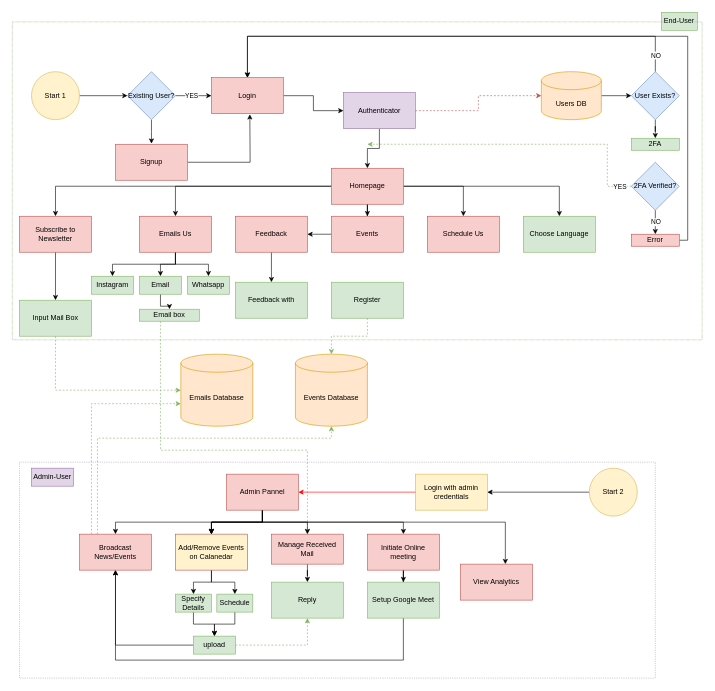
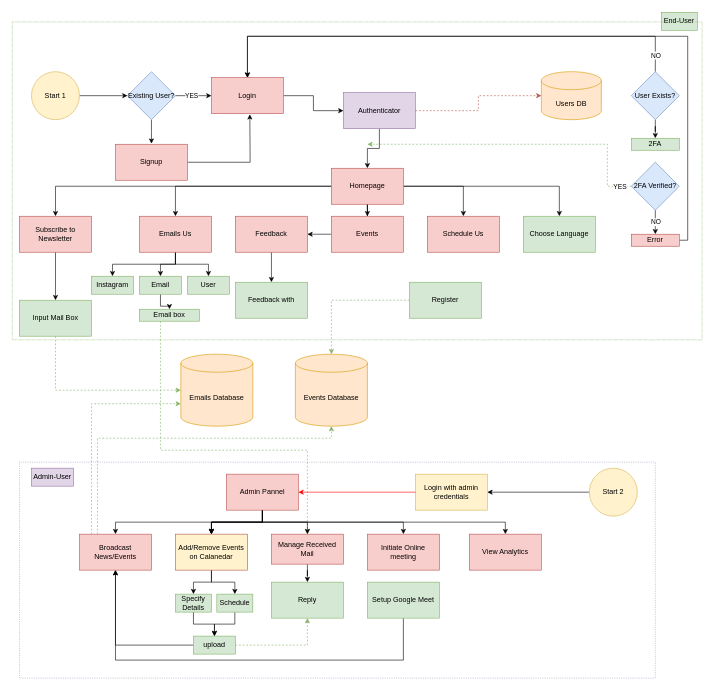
(626, 96) -> none
(209, 285) -> (209, 285)
(368, 300) -> (446, 300)
(404, 578) -> none
(497, 582) -> (506, 552)
